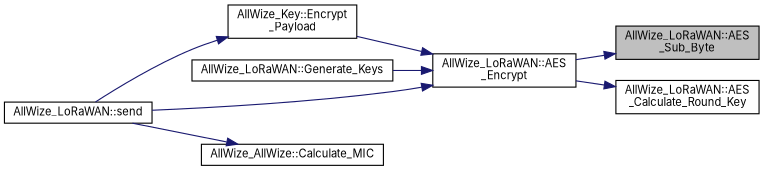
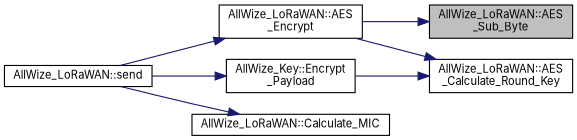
(389, 44) -> (387, 76)
(292, 70) -> none
(292, 155) -> (291, 125)
